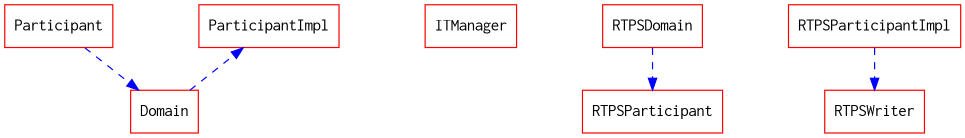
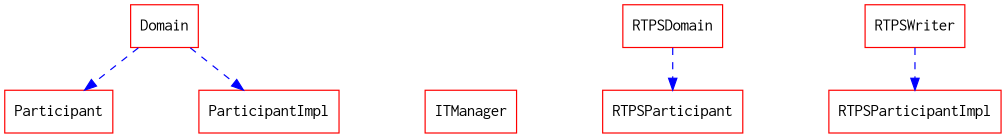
(875, 63) -> (915, 63)
(107, 65) -> (116, 65)
